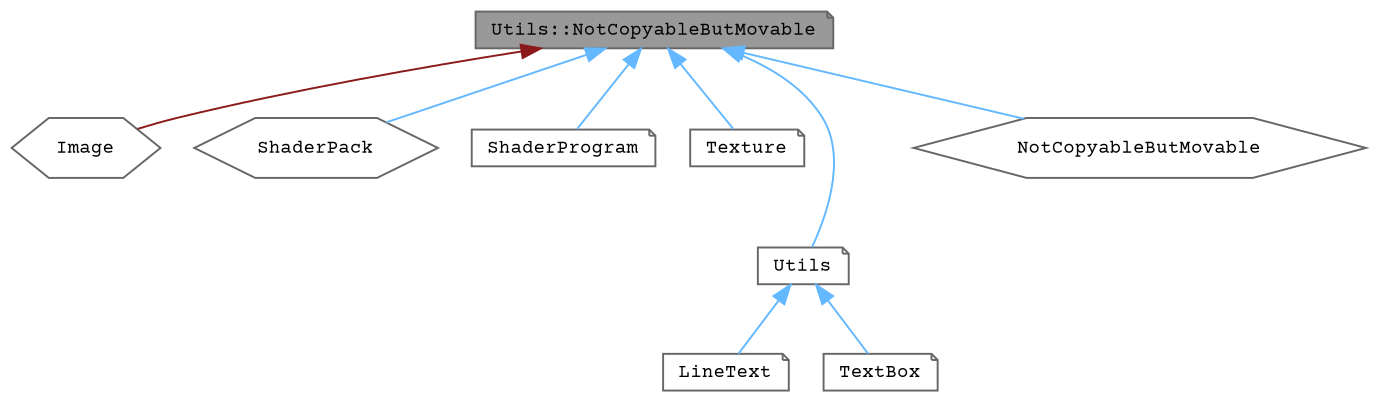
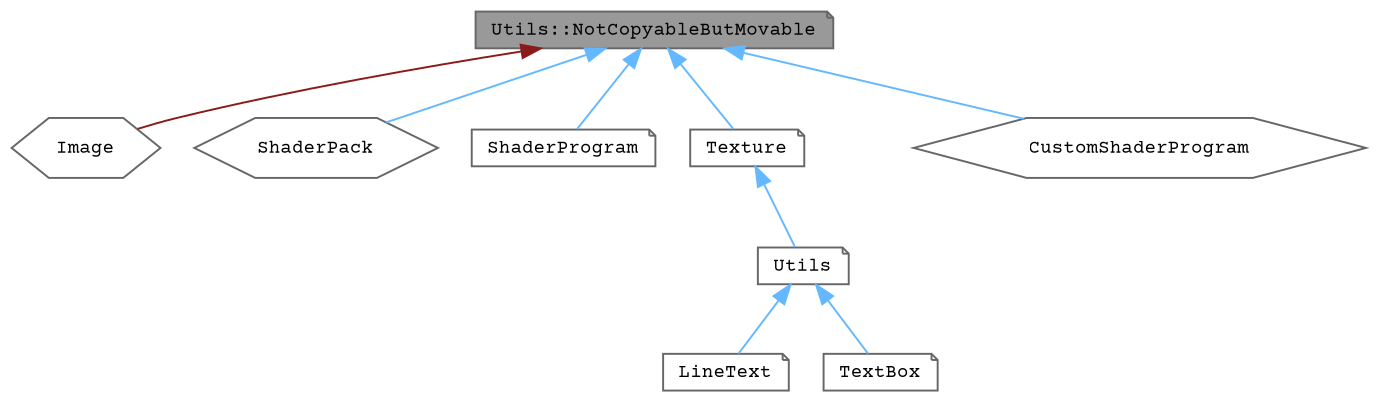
(829, 132) -> (780, 216)
(1140, 148) -> (1140, 148)
